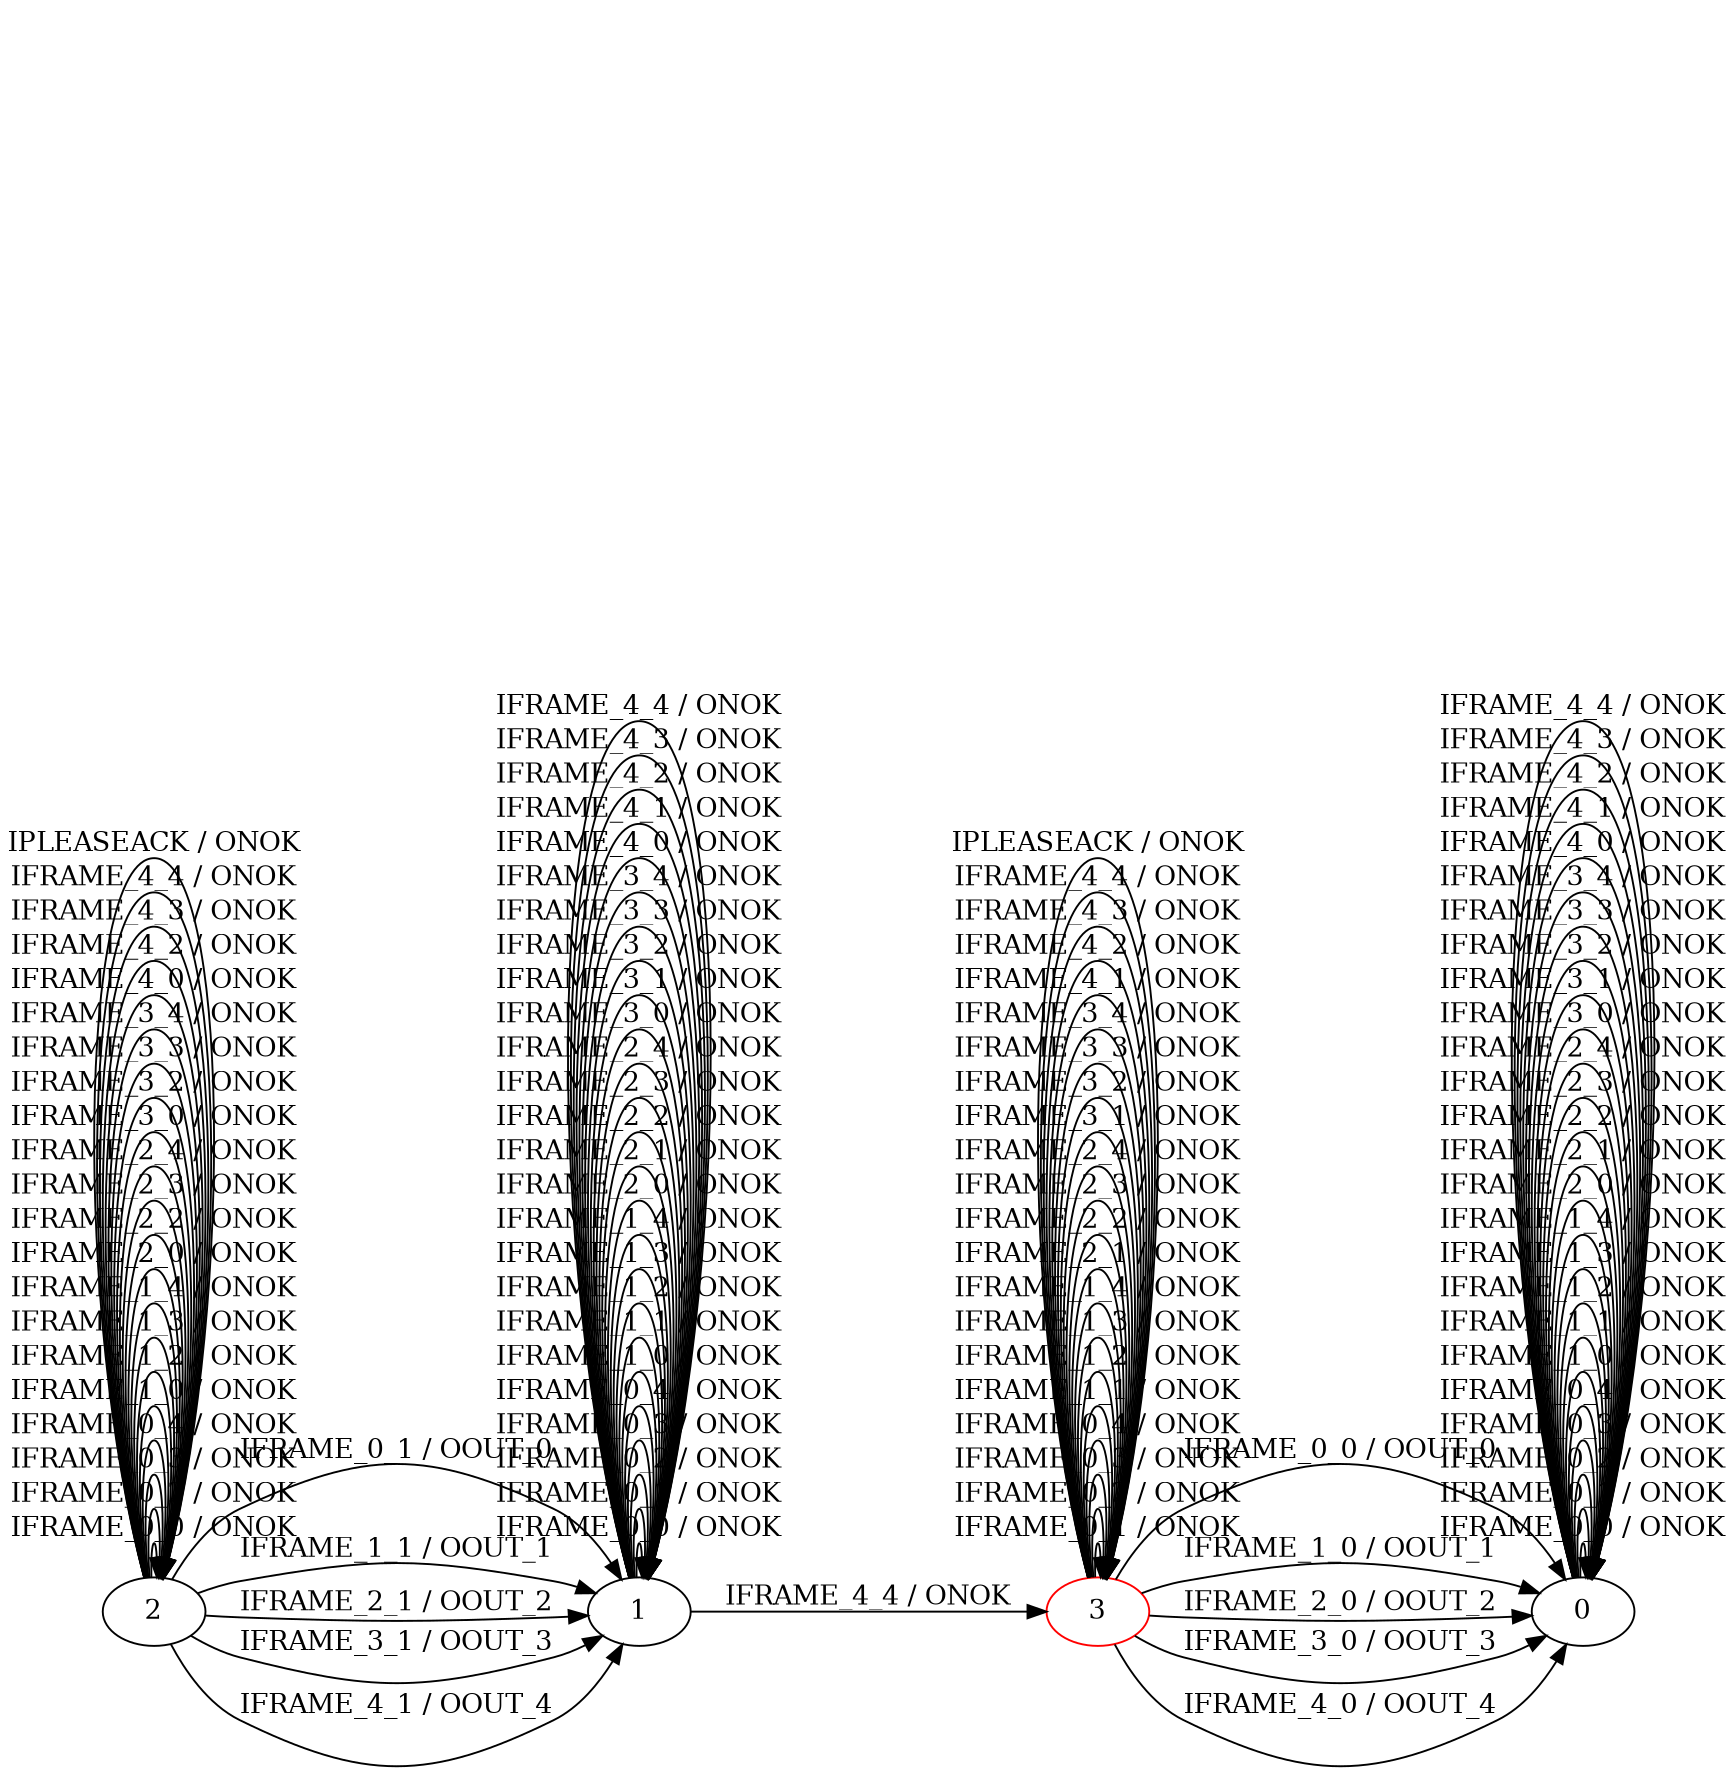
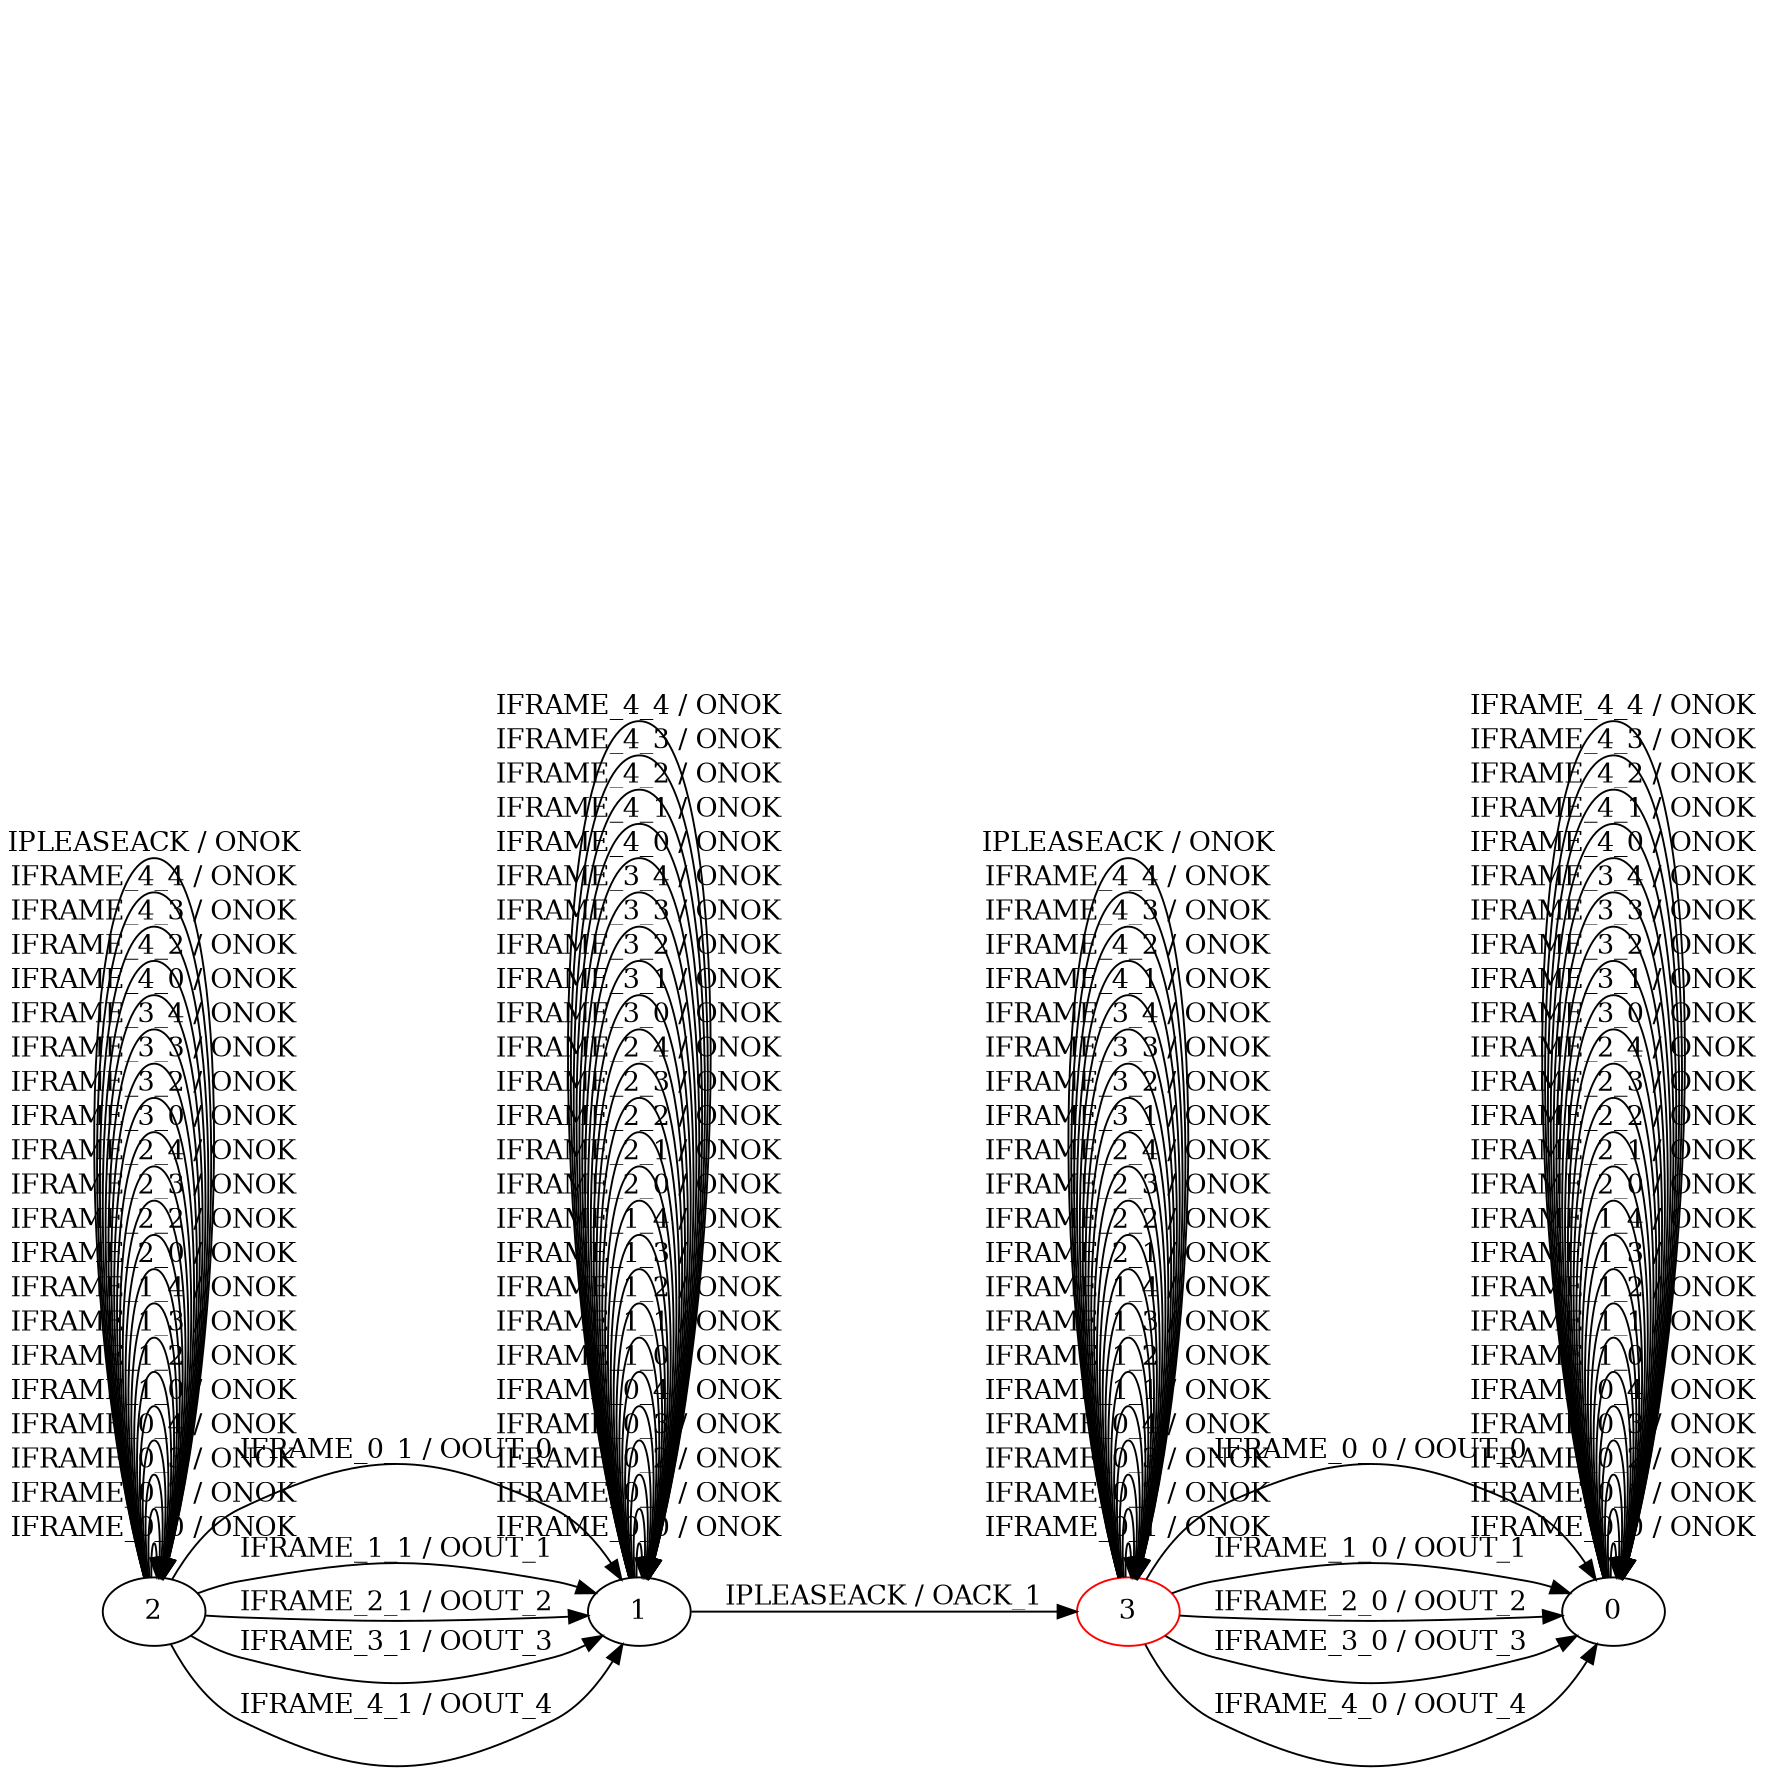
(869, 1597) -> (884, 1597)
